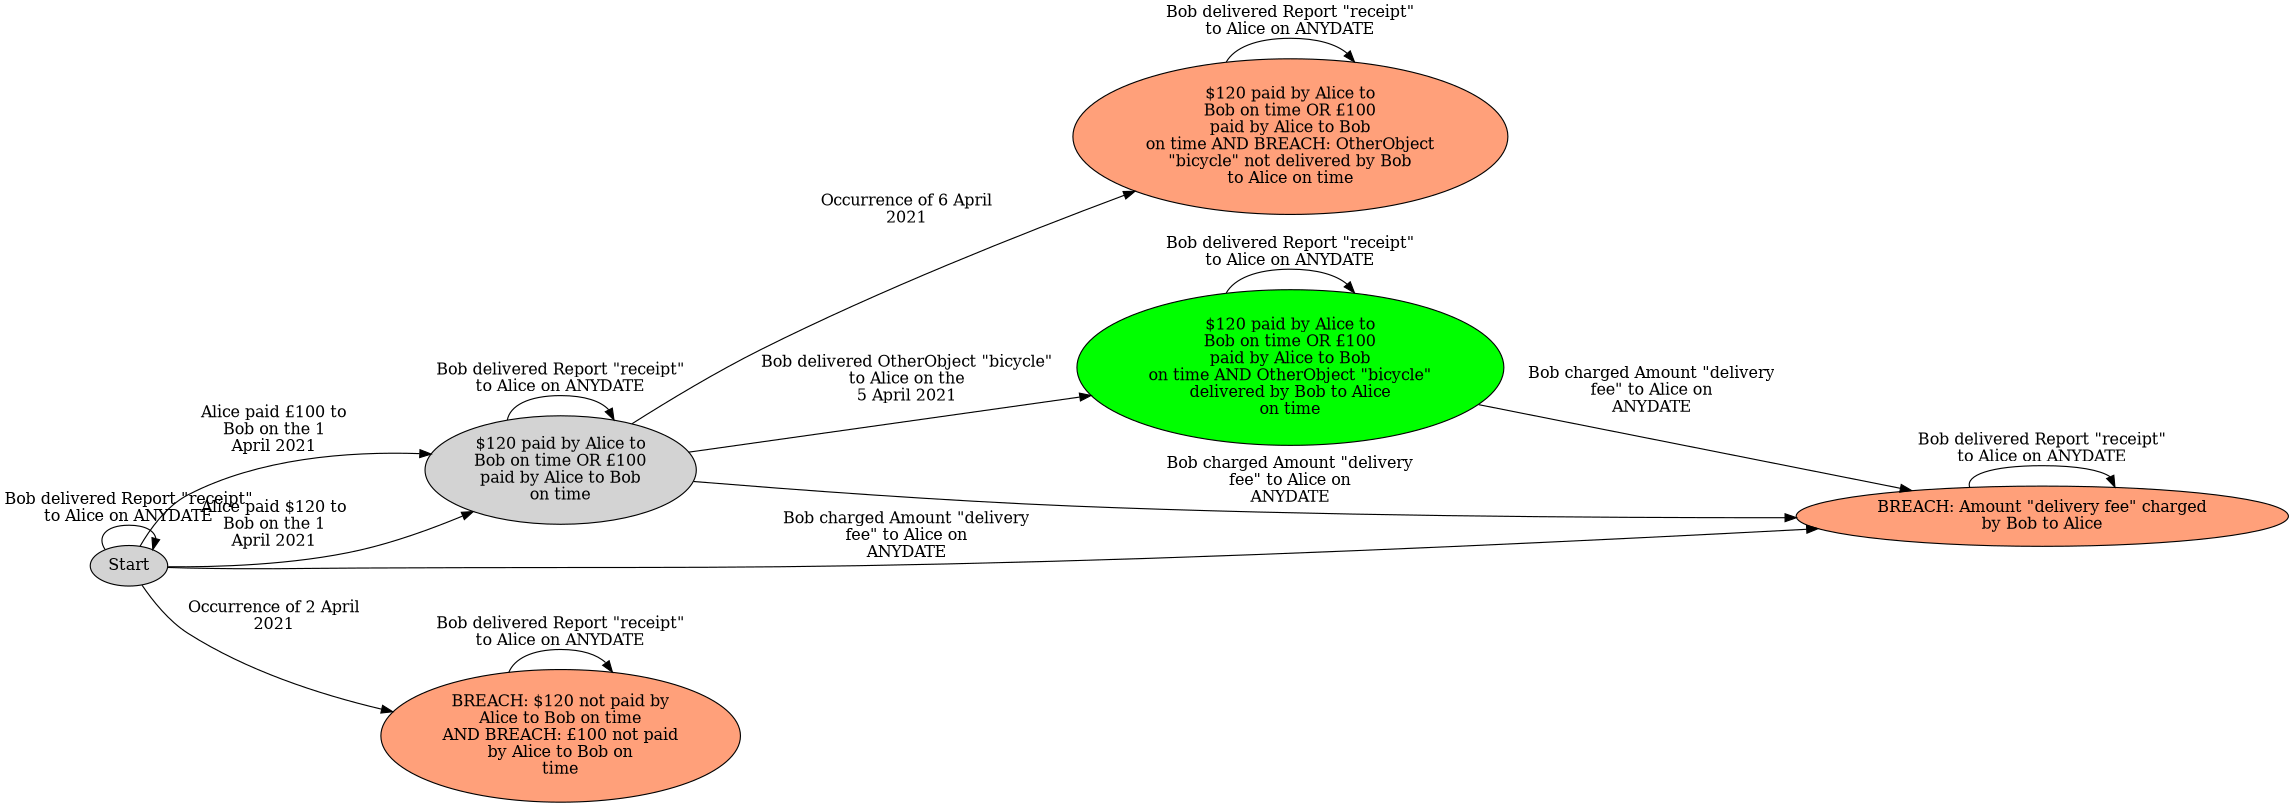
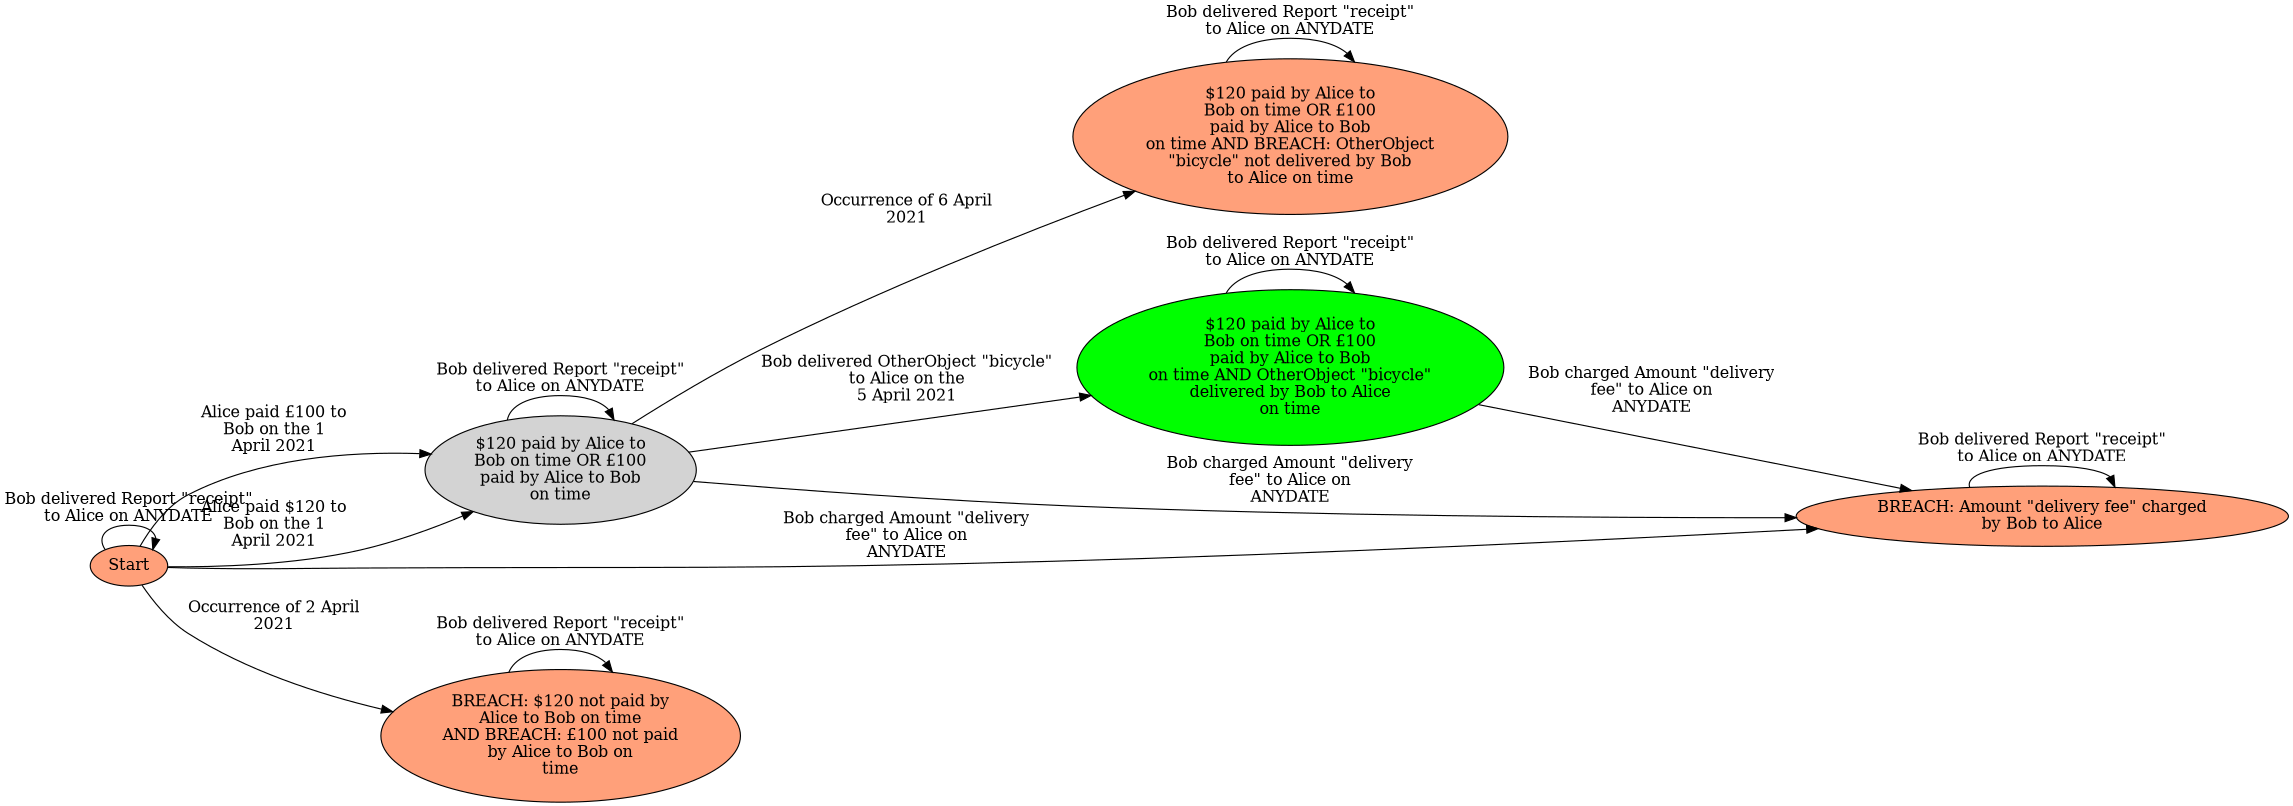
(129, 566) -> (129, 566)
